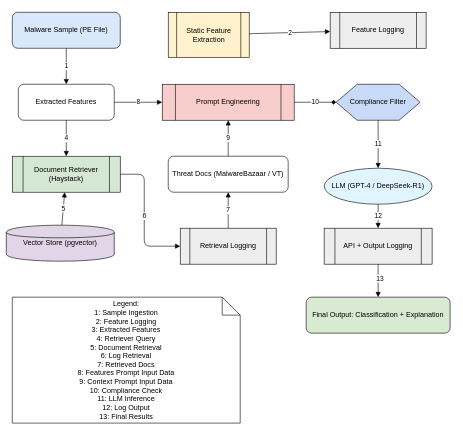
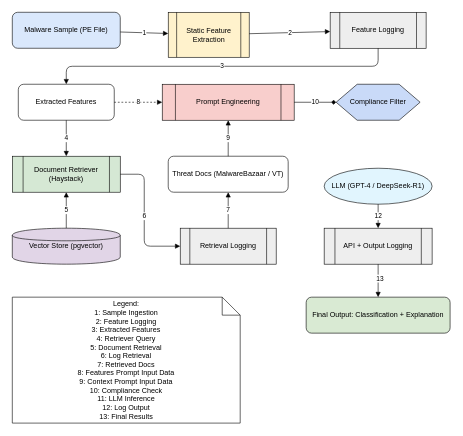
(66, 57) -> (137, 33)
none -> (224, 66)
(135, 102) -> (135, 102)
(378, 143) -> none
(60, 243) -> (66, 246)
